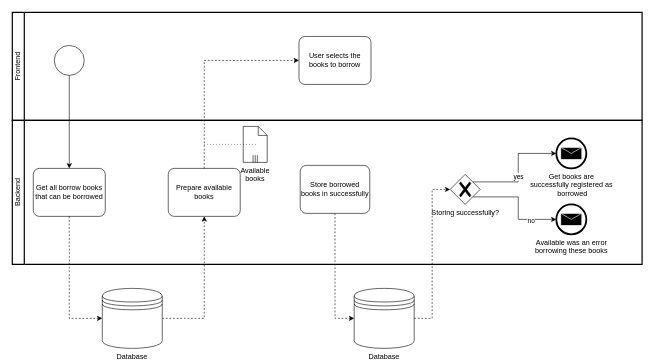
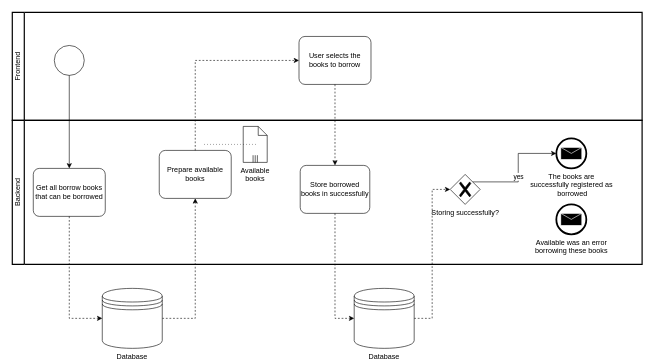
none -> (335, 159)
(572, 185) -> (572, 185)
(204, 192) -> (195, 174)
(535, 219) -> none
